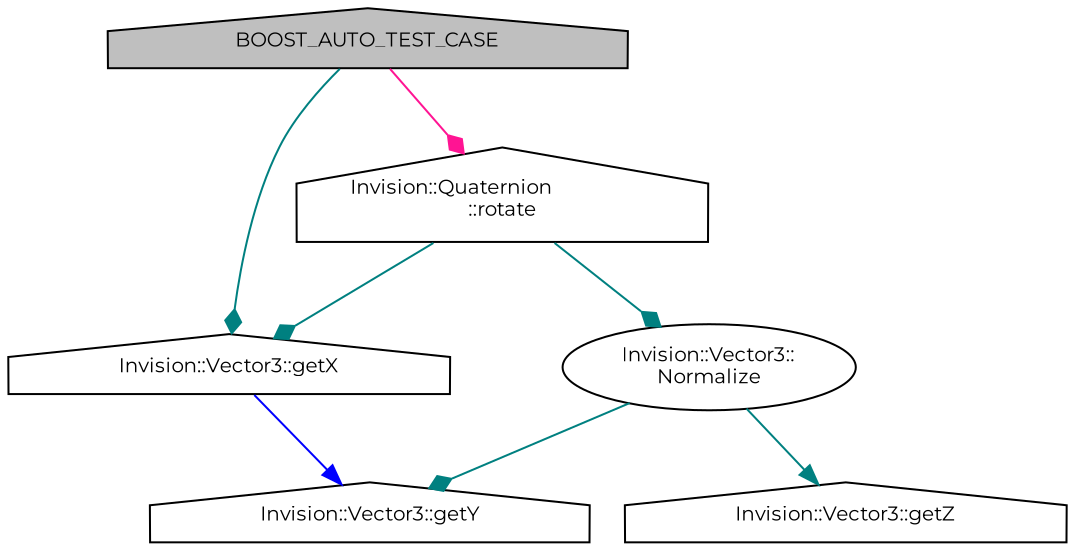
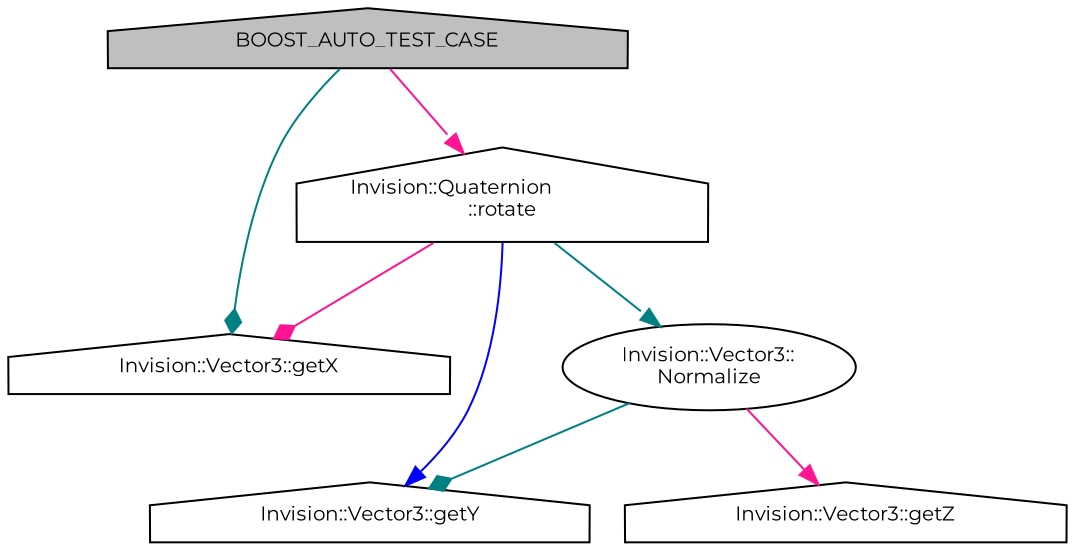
(419, 102) -> (419, 102)
(598, 277) -> (598, 277)
(364, 284) -> (364, 284)
(291, 433) -> (485, 366)
(775, 439) -> (775, 439)
